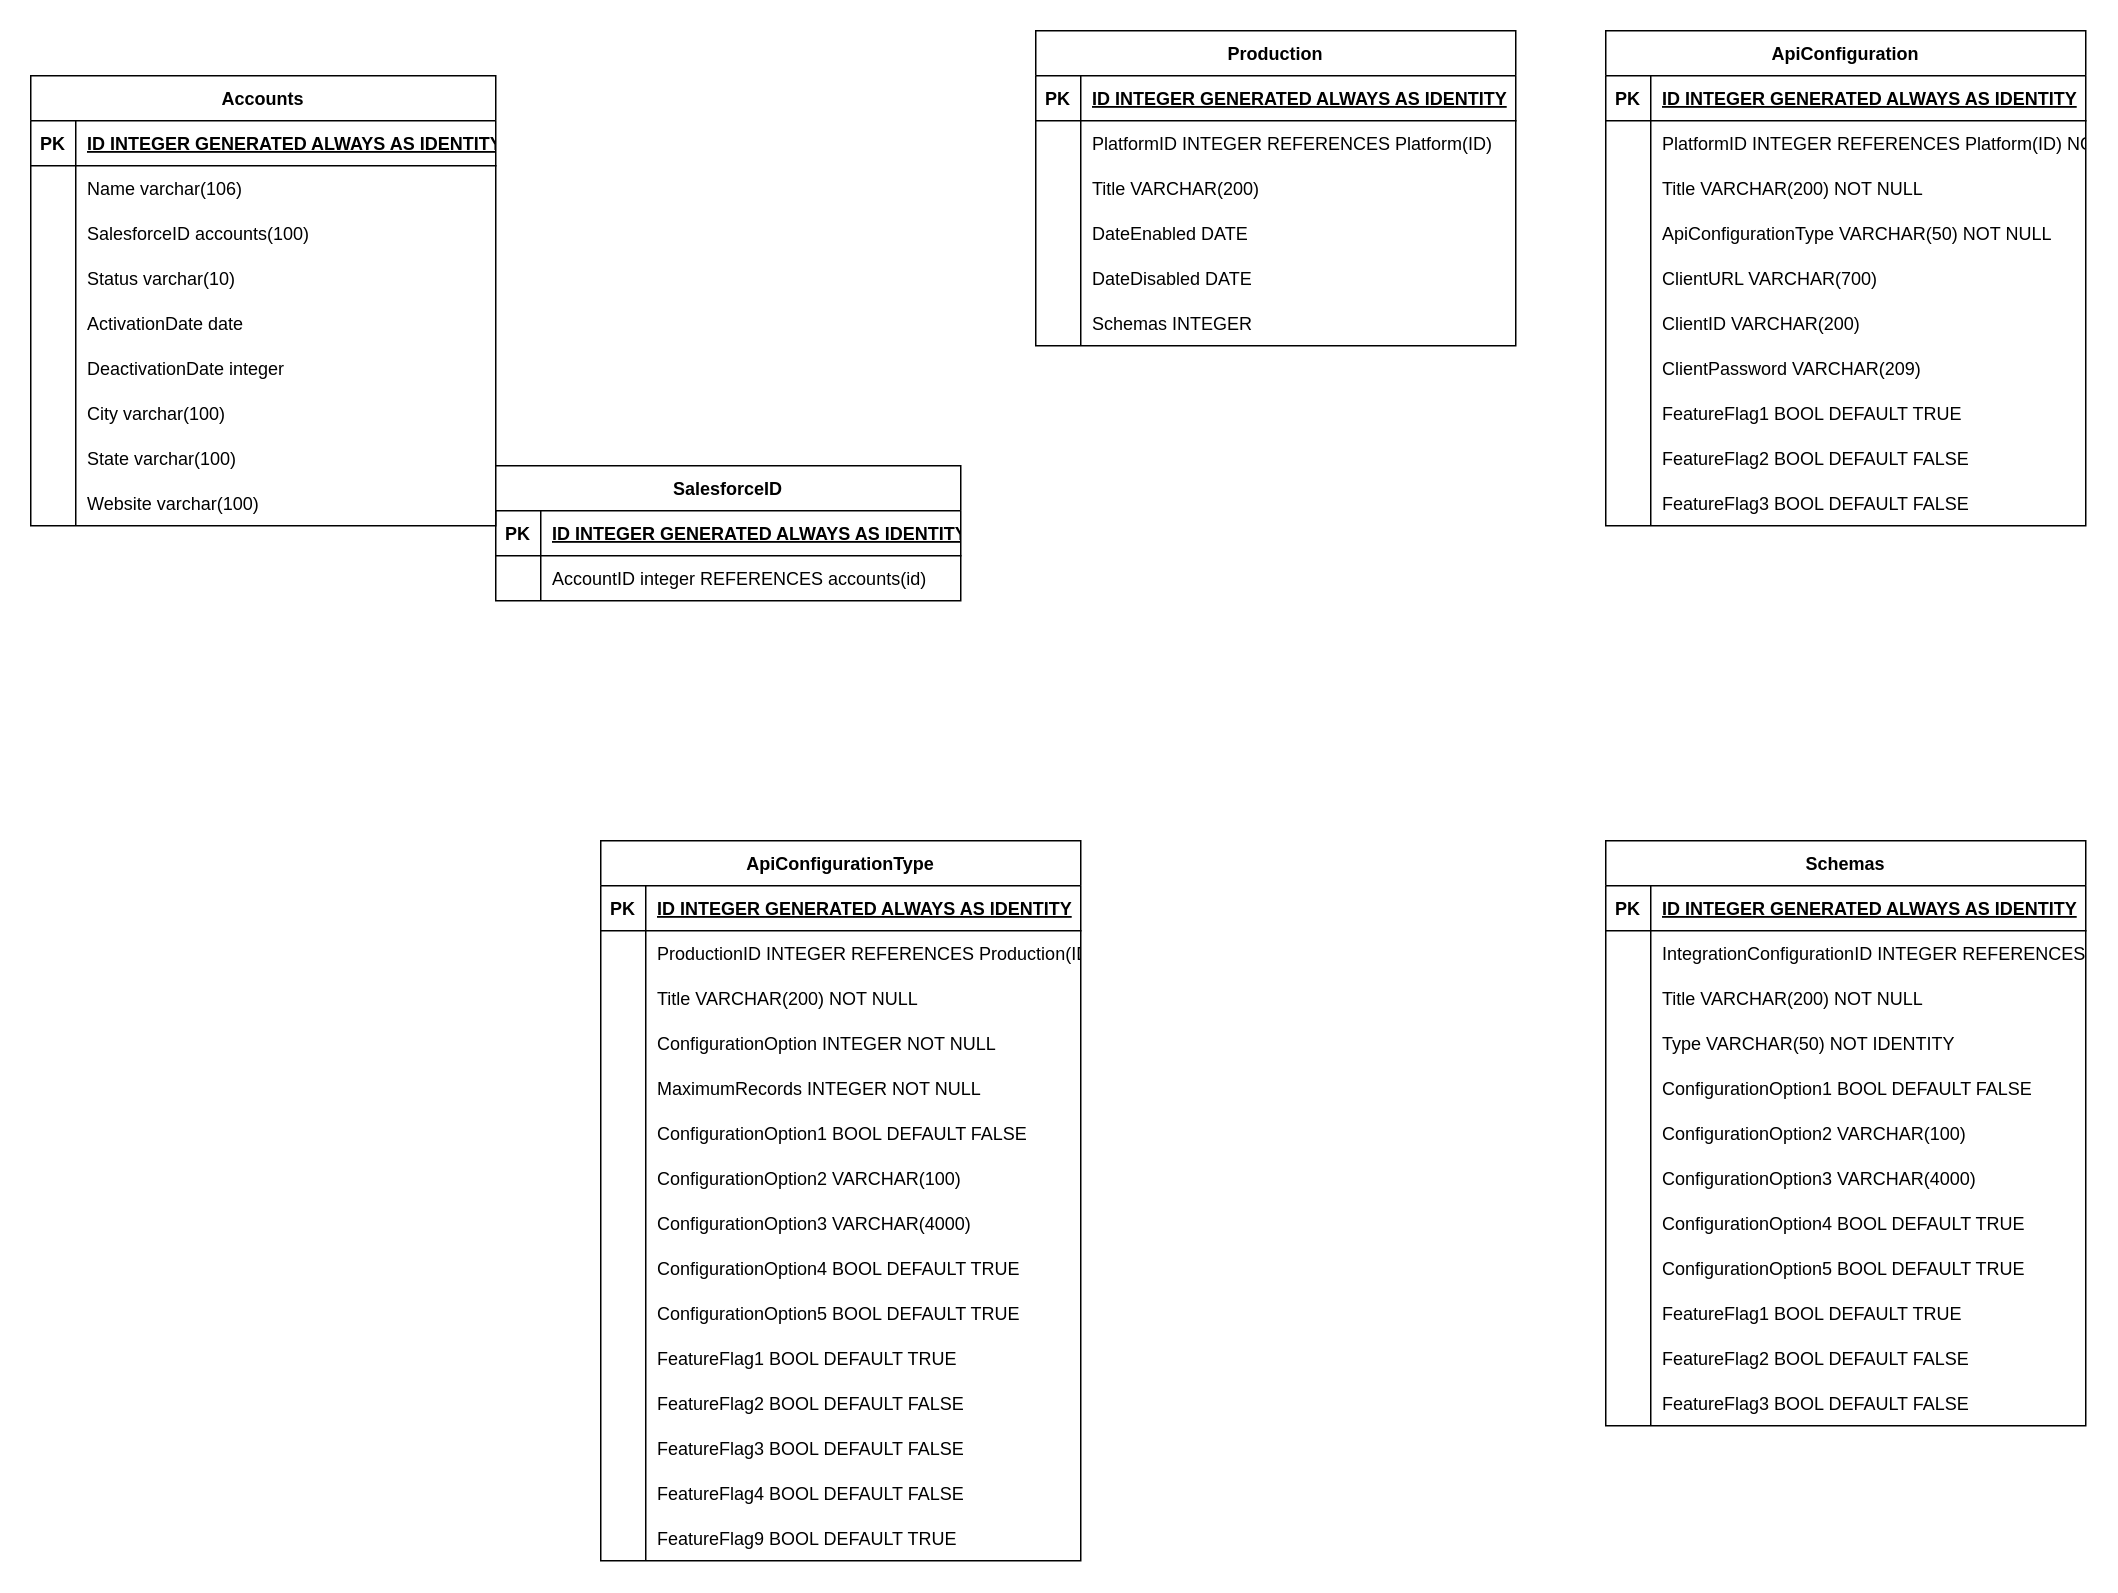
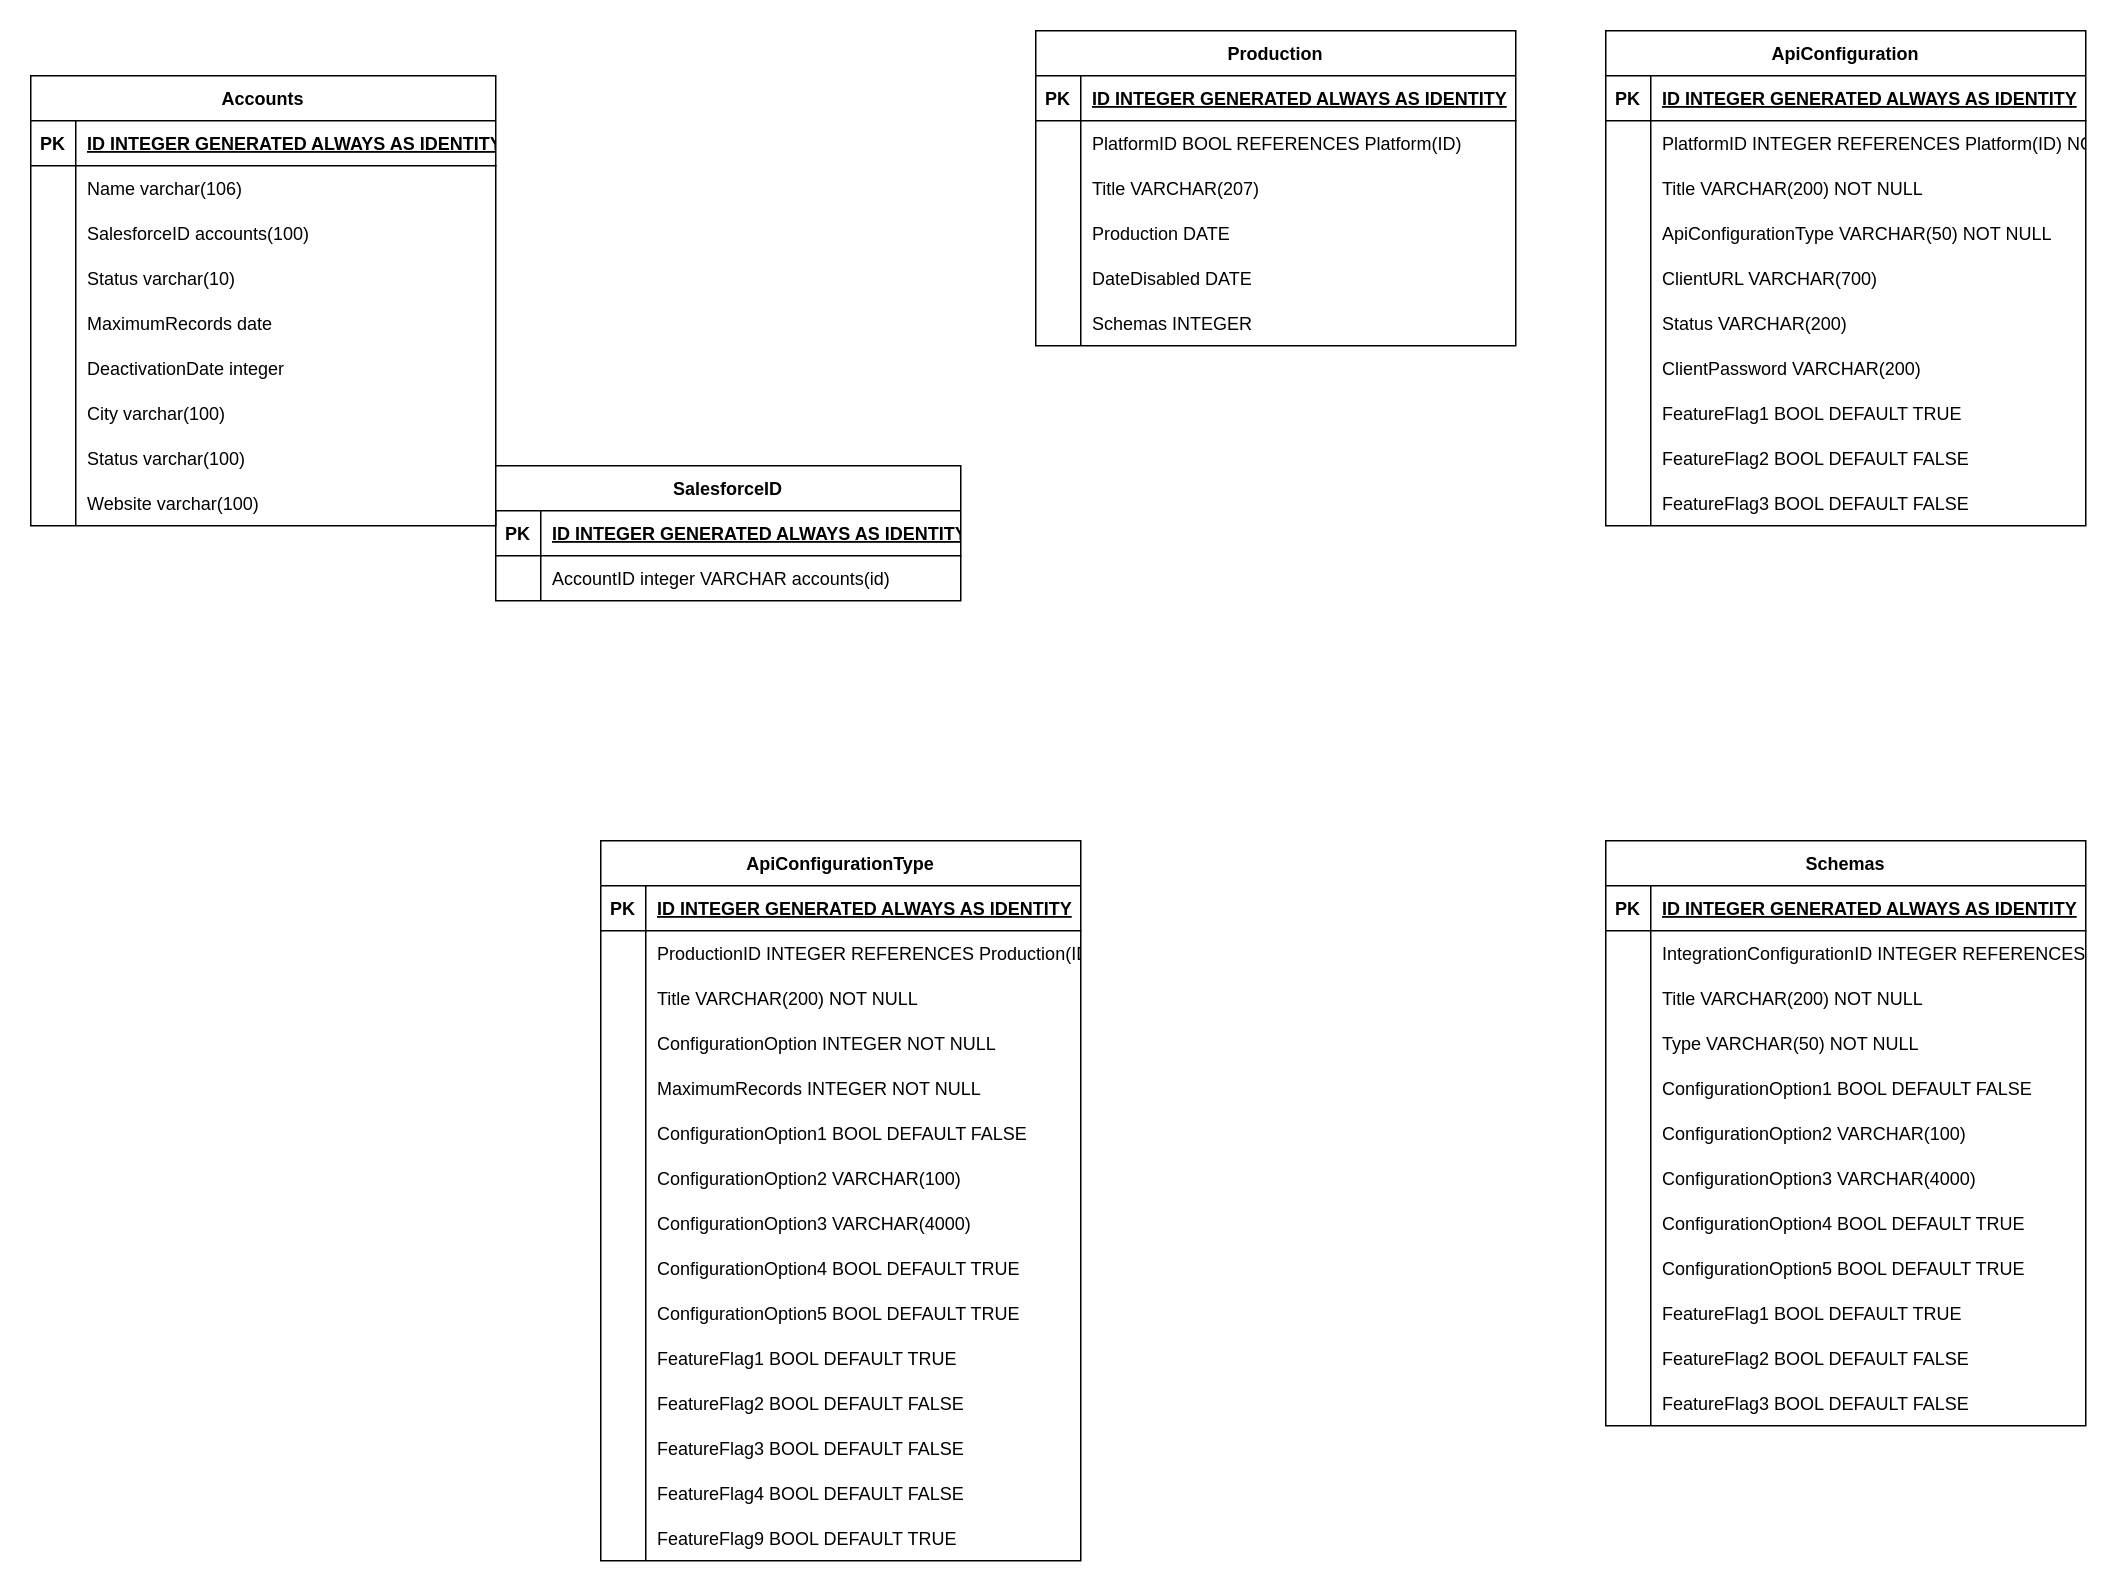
(1292, 144) -> (1277, 144)
(1176, 189) -> (1176, 189)
(1168, 234) -> (1163, 234)
(176, 324) -> (178, 324)
(1761, 324) -> (1755, 324)
(1791, 369) -> (1791, 369)
(175, 459) -> (180, 459)
(747, 579) -> (732, 579)
(1801, 1044) -> (1781, 1044)
